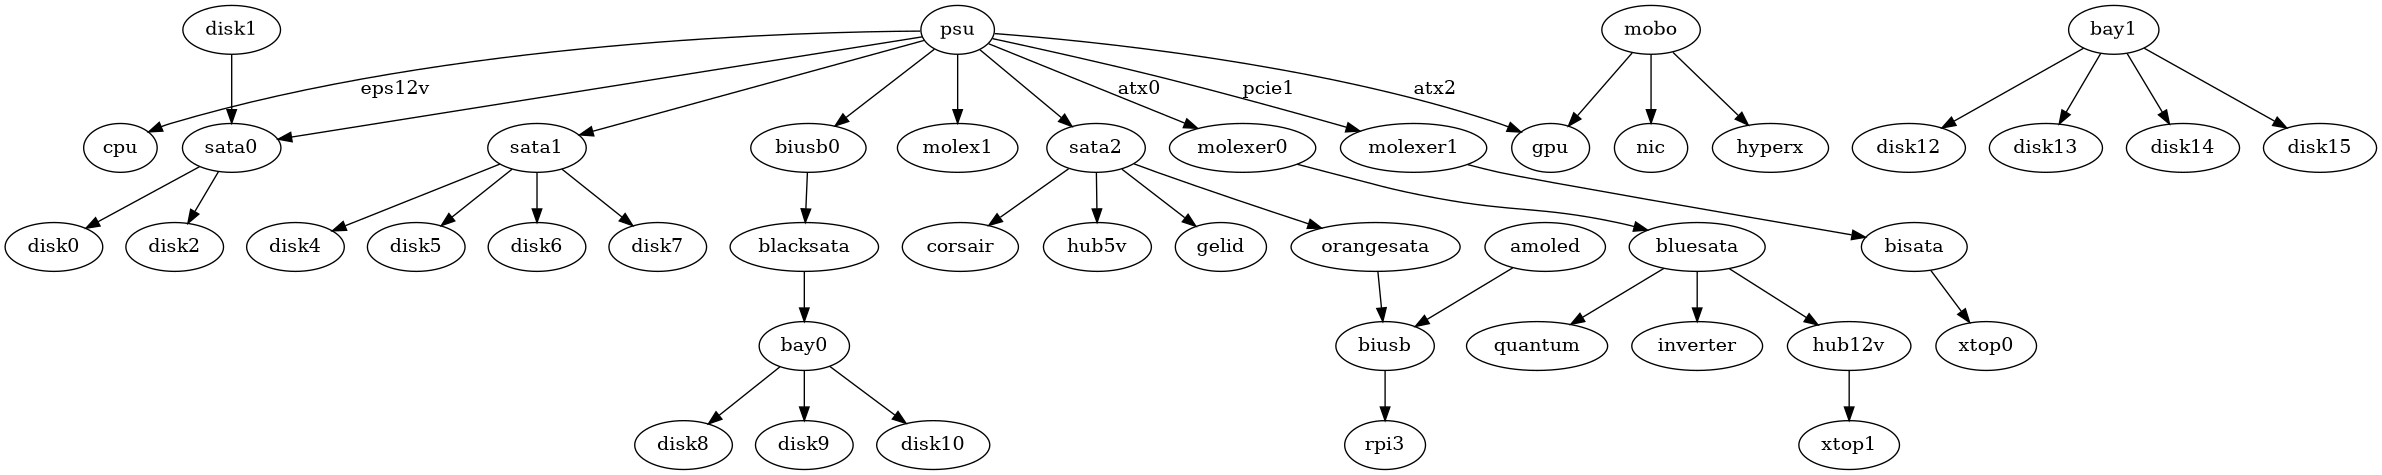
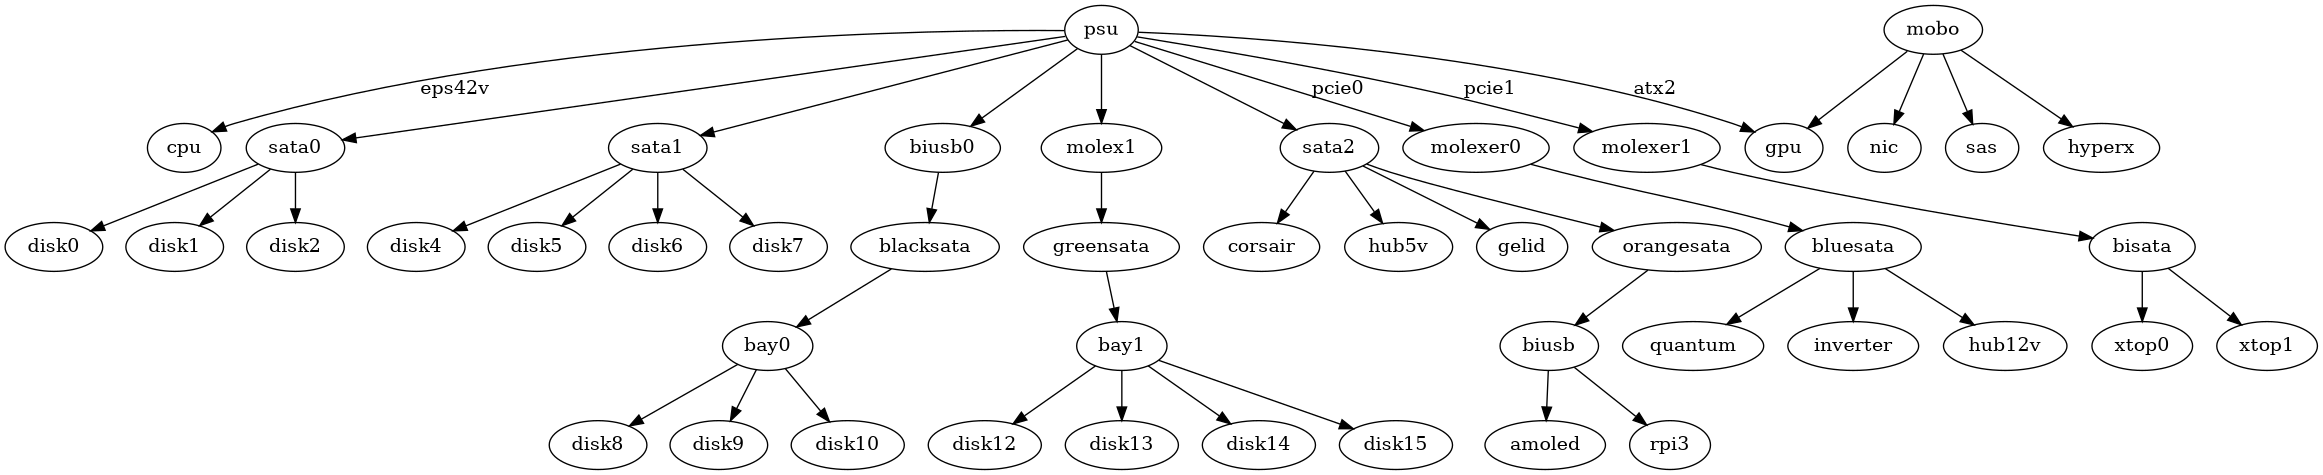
(232, 82) -> (240, 193)
(396, 89) -> (456, 89)
(1139, 89) -> (1338, 89)
none -> (1982, 148)
none -> (1101, 247)
(1470, 294) -> (1548, 389)
(1849, 389) -> (2199, 292)
